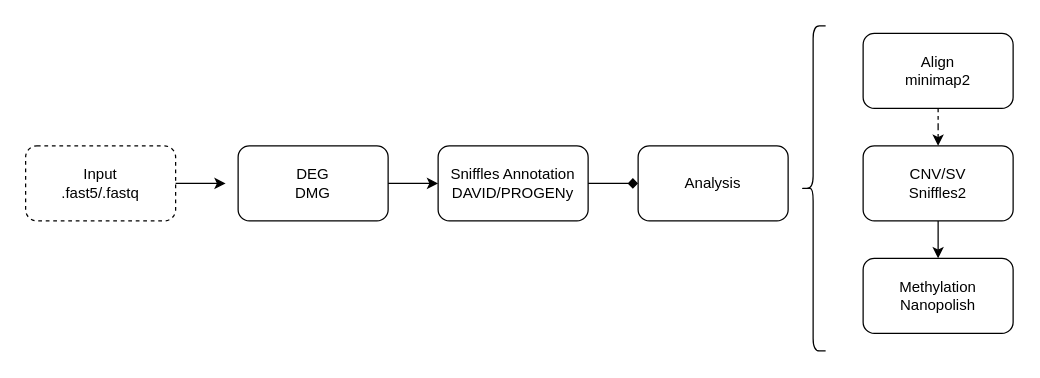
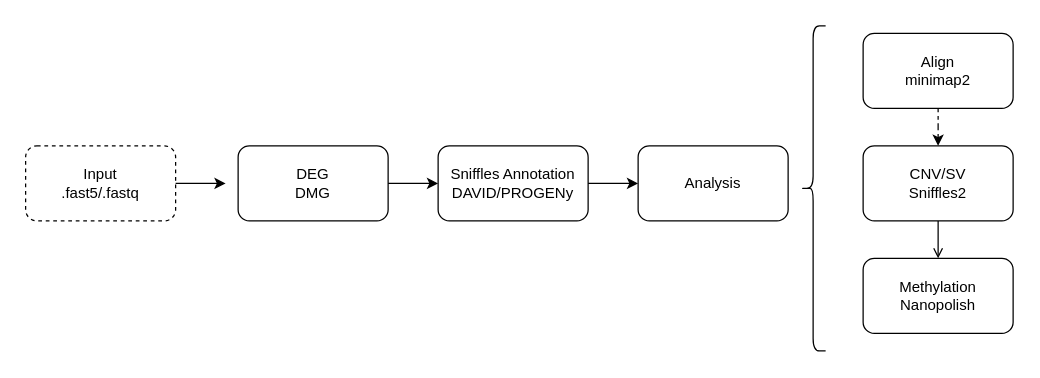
(627, 183) -> (628, 183)
(938, 248) -> (938, 250)
